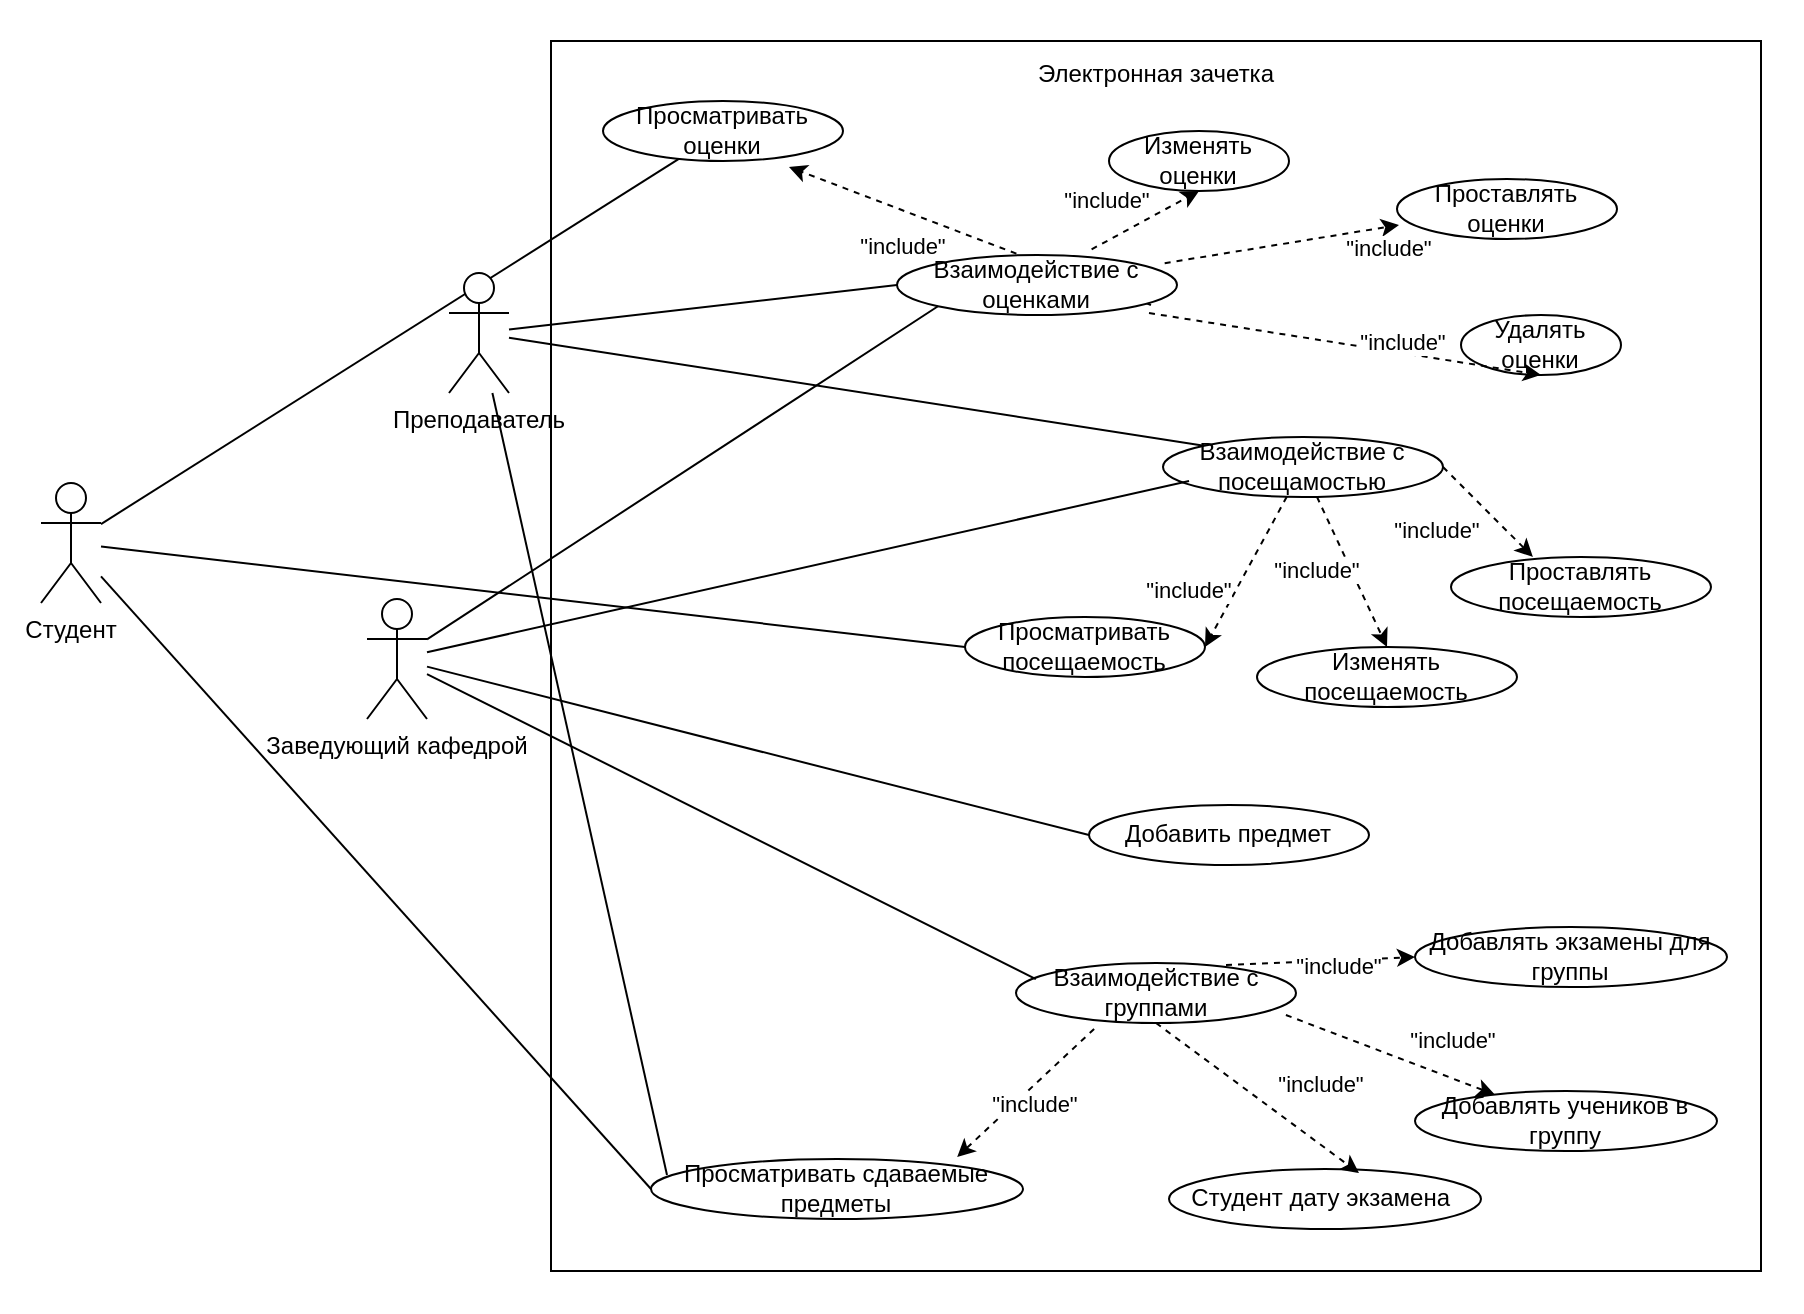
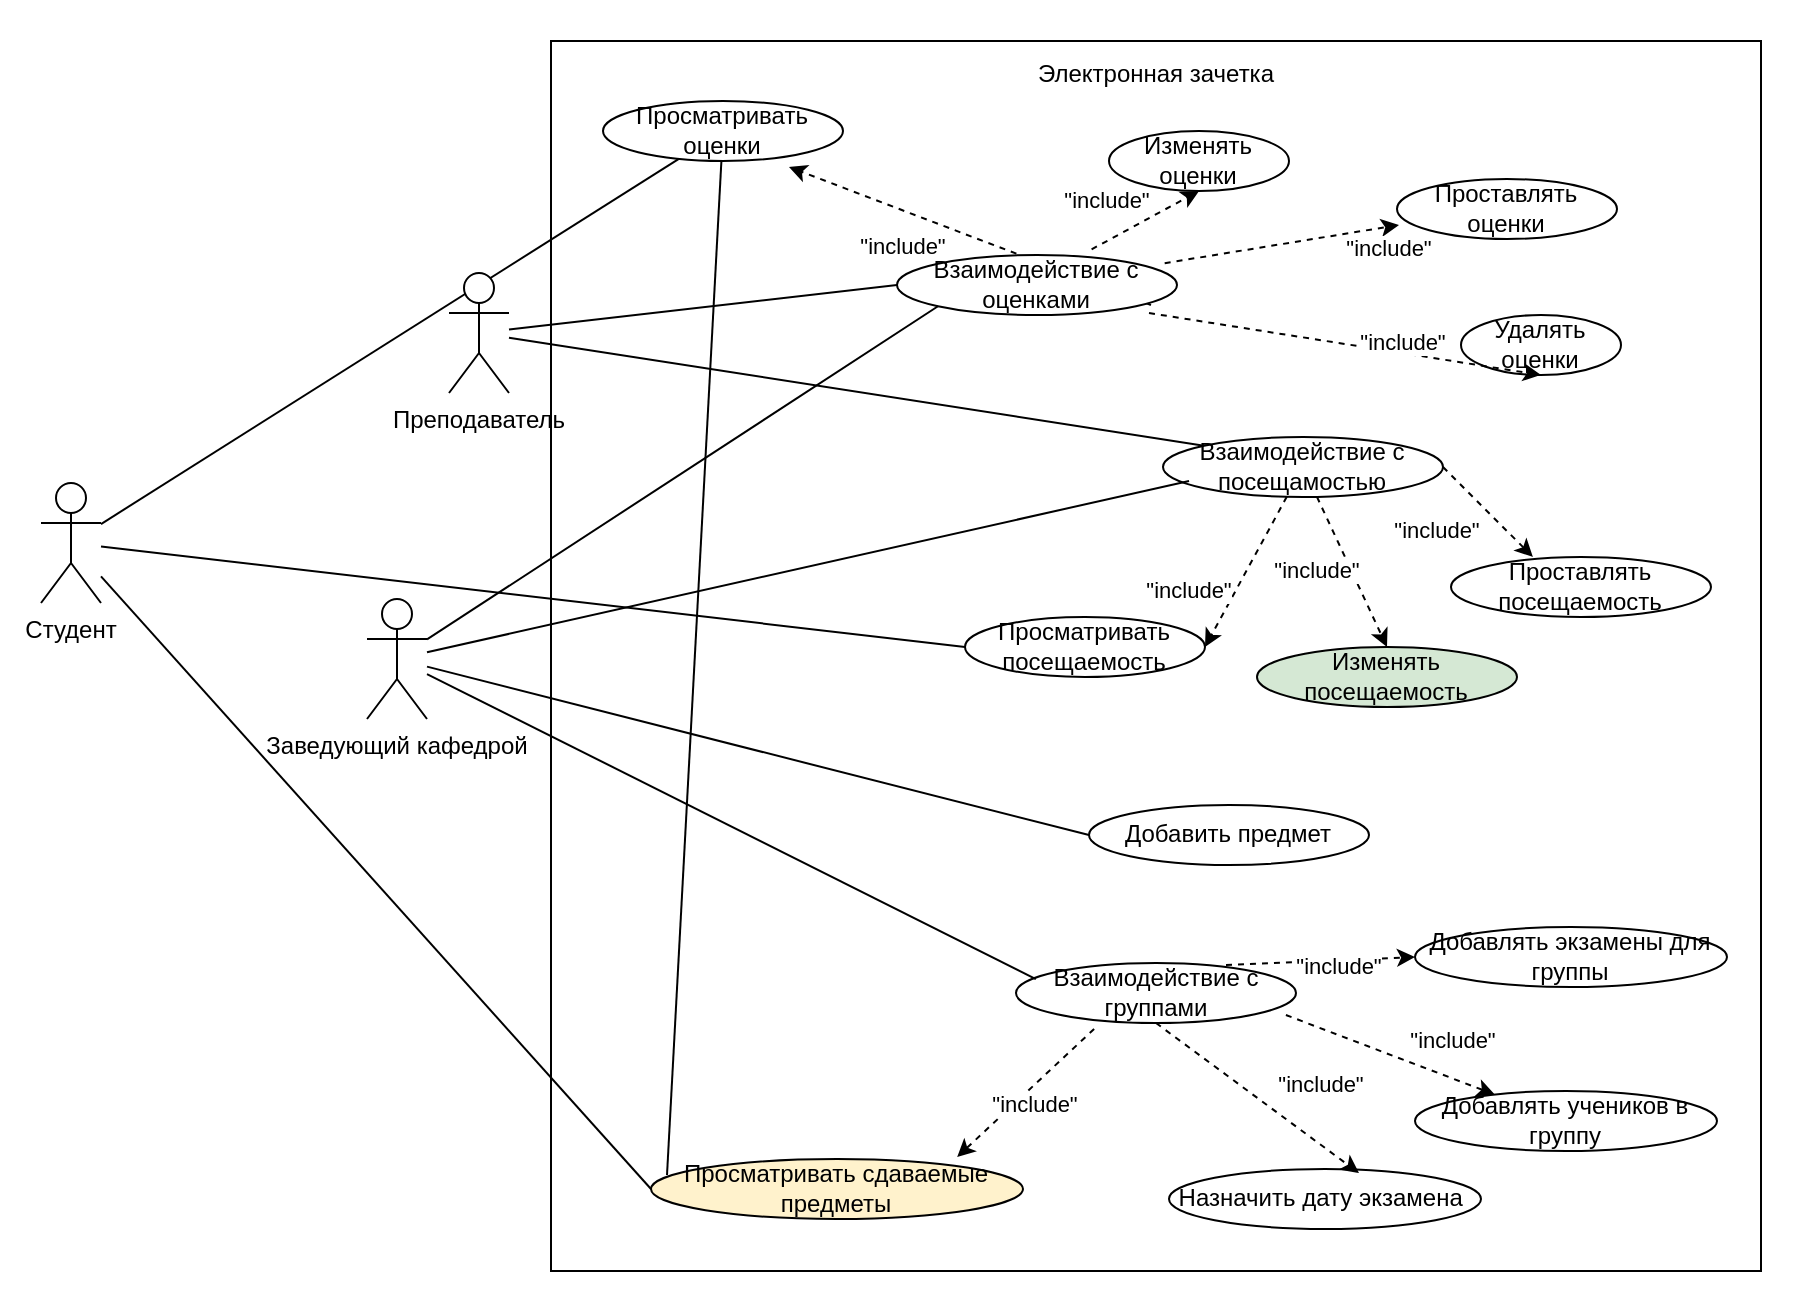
(1387, 677) -> (1387, 677)
(620, 963) -> (677, 992)
(837, 1189) -> (837, 1189)
(1325, 1199) -> (1325, 1199)
